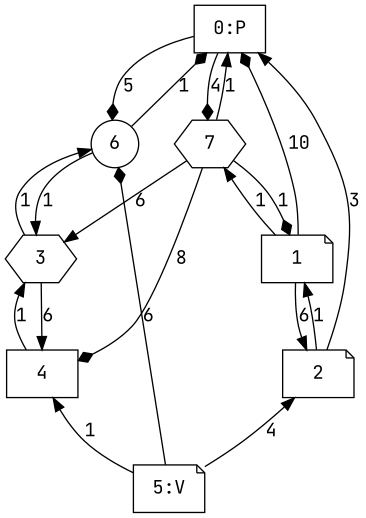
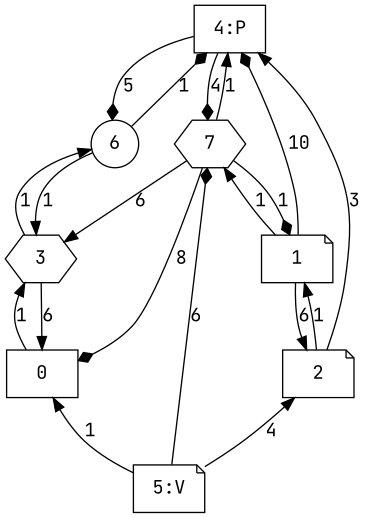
(230, 29) -> (230, 29)
(144, 331) -> (189, 324)
(42, 374) -> (42, 374)
